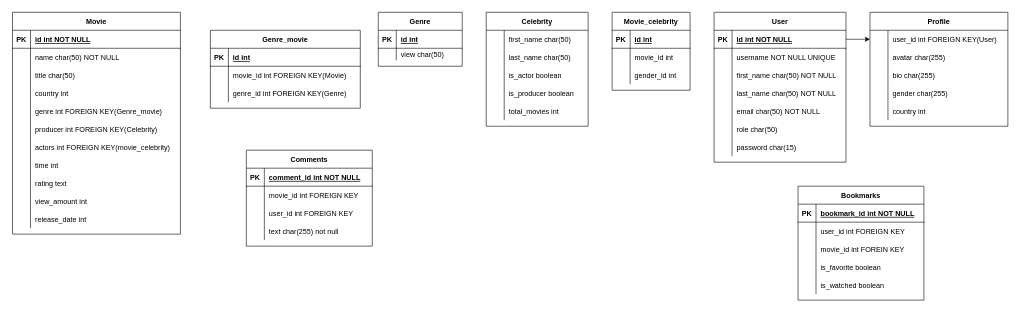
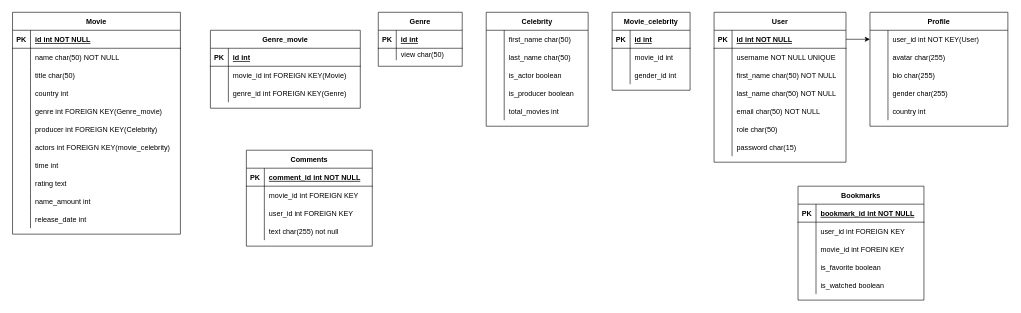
(947, 40) -> (939, 40)
(62, 202) -> (63, 202)
